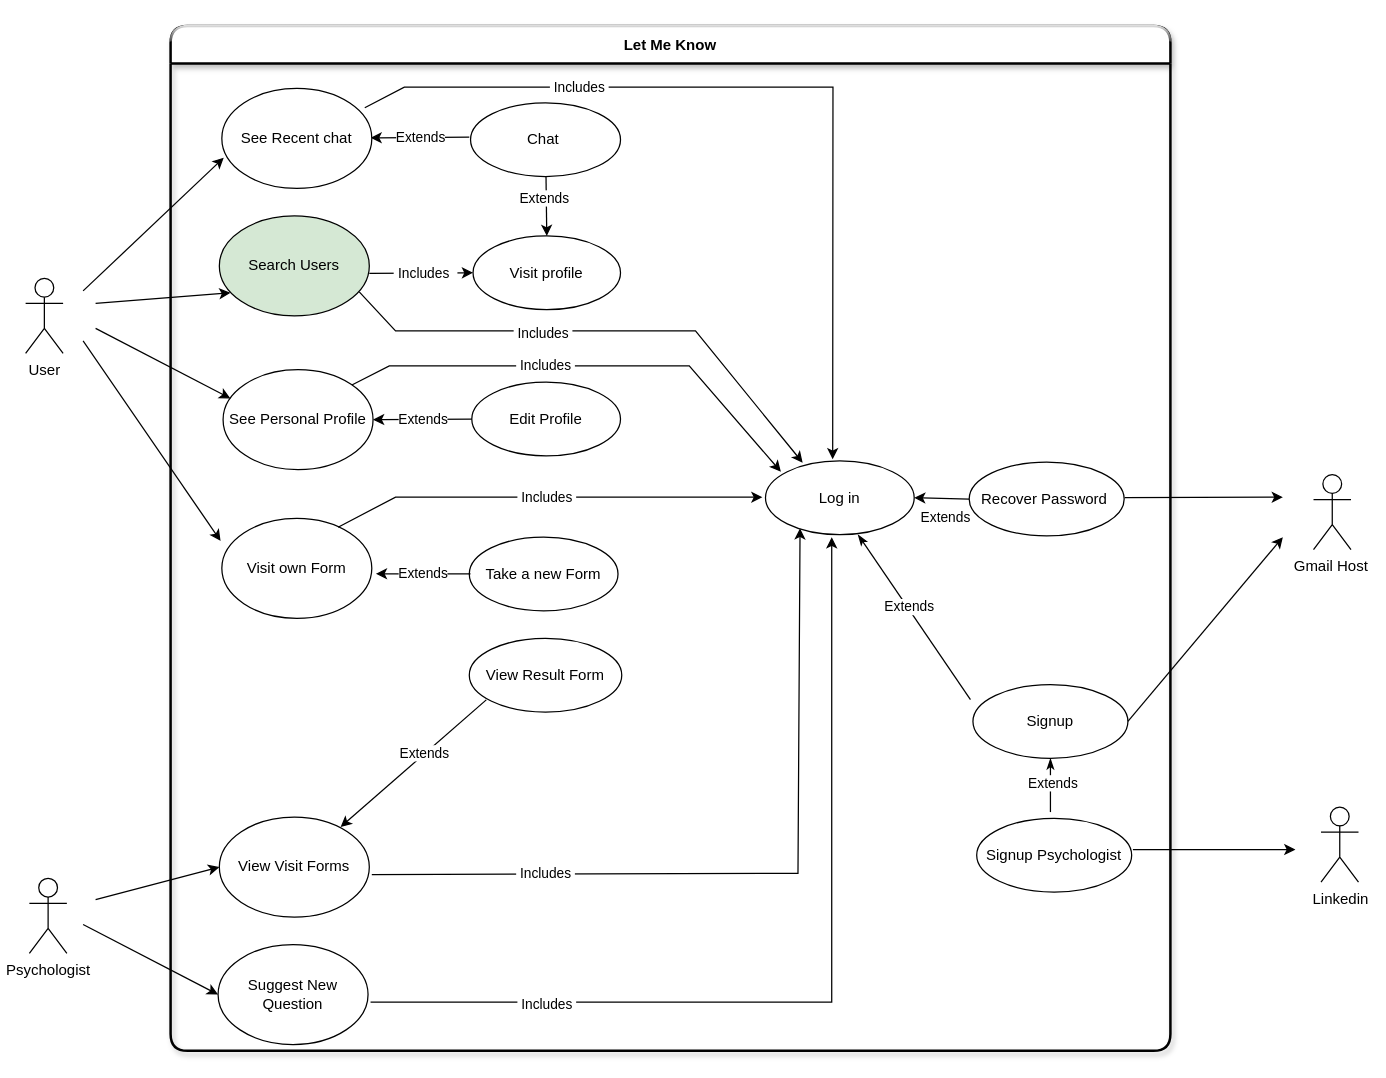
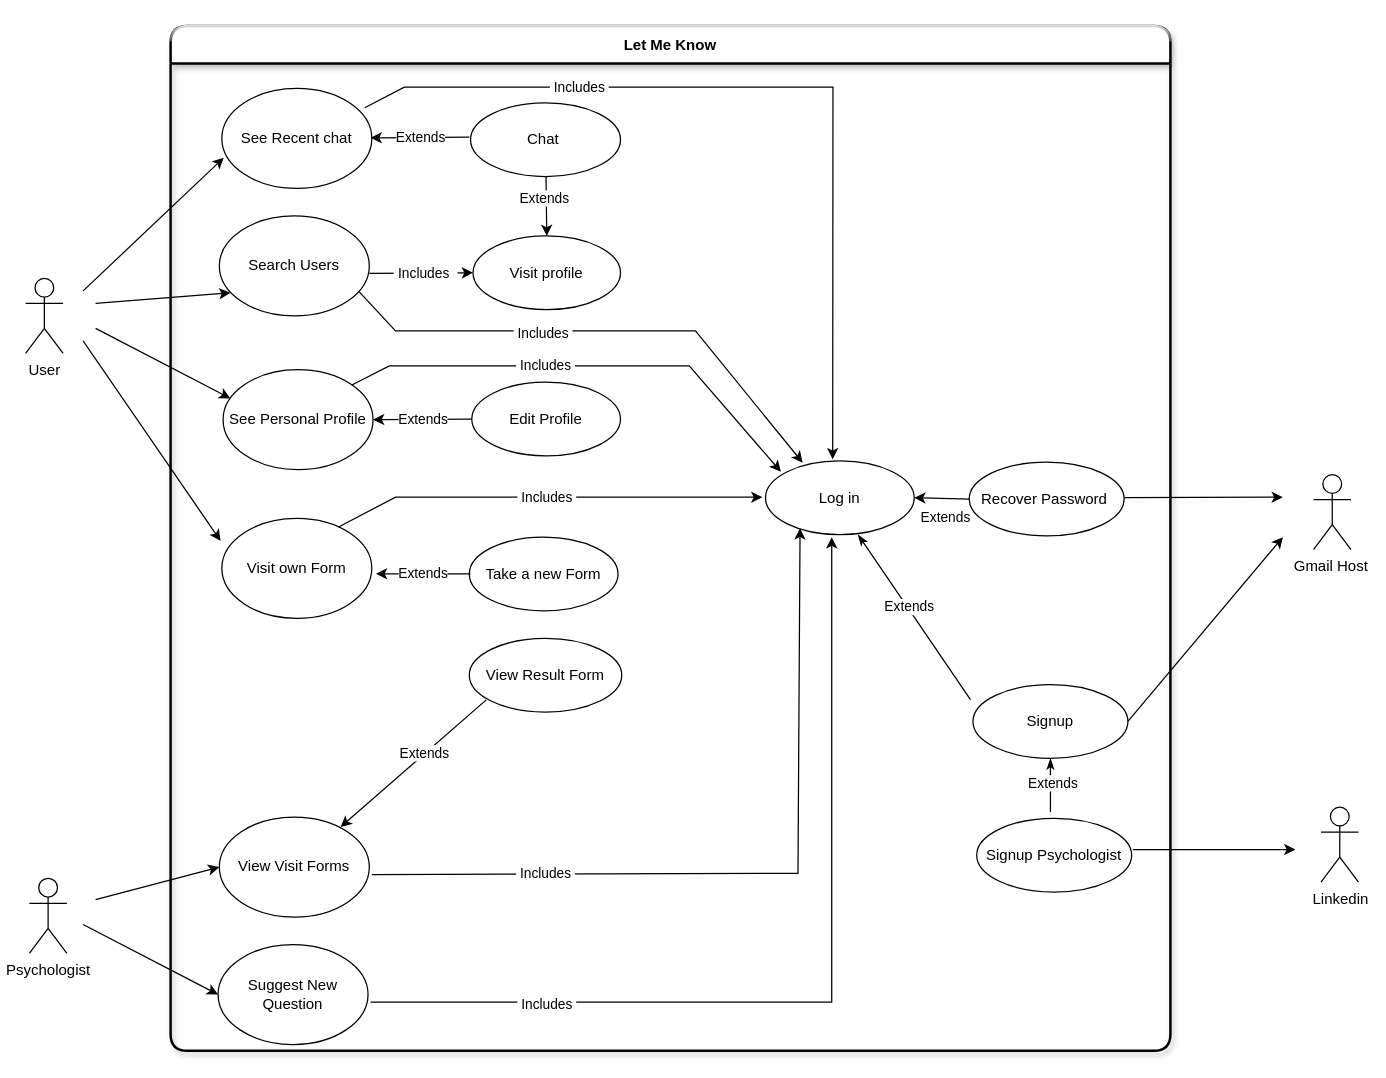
(294, 266) -> (294, 266)
